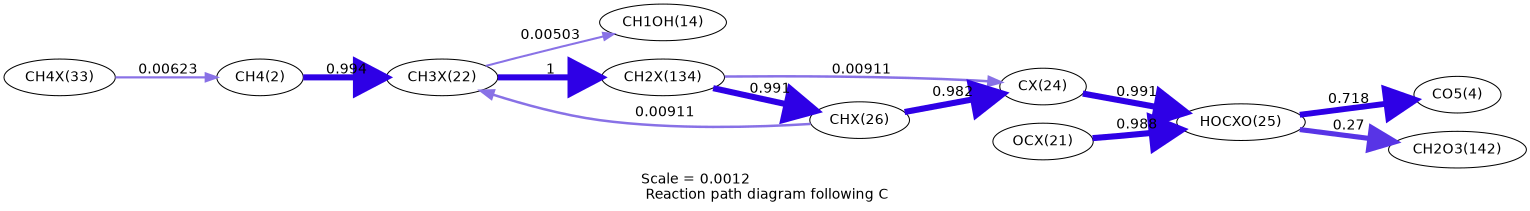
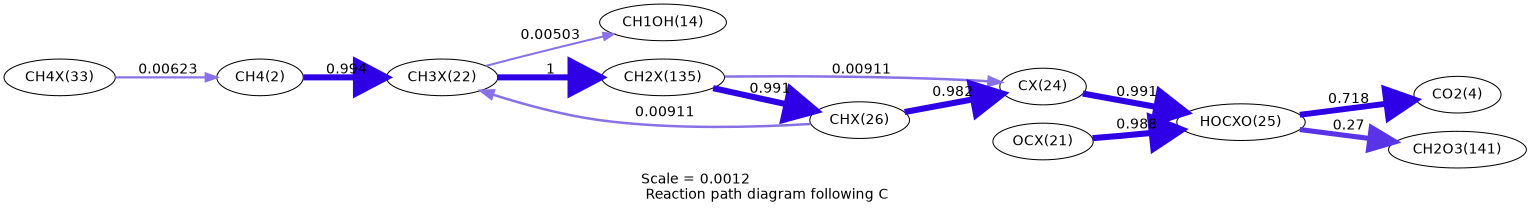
(663, 77) -> (663, 77)
(1457, 95) -> (1457, 95)
(1457, 150) -> (1457, 150)
